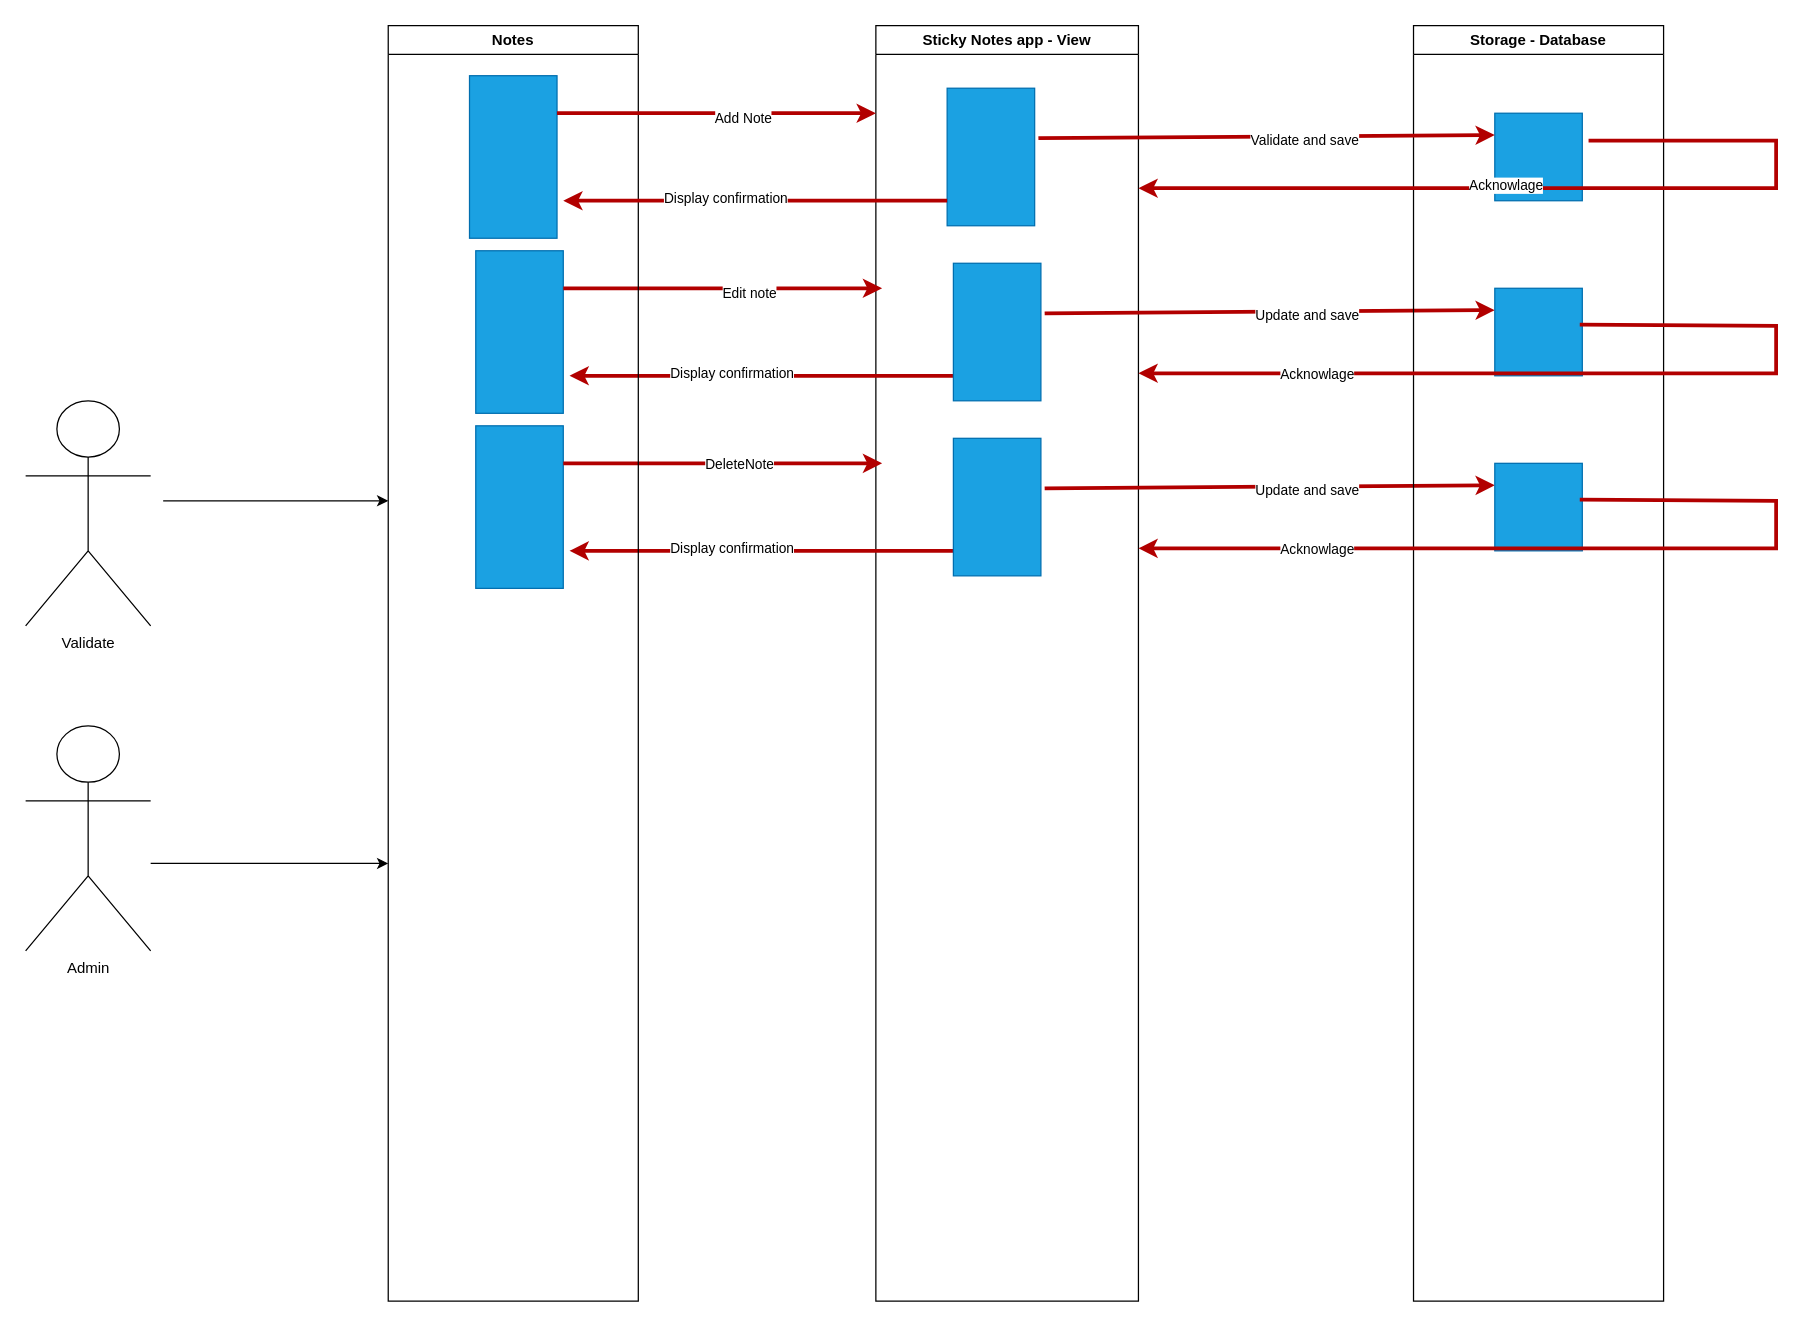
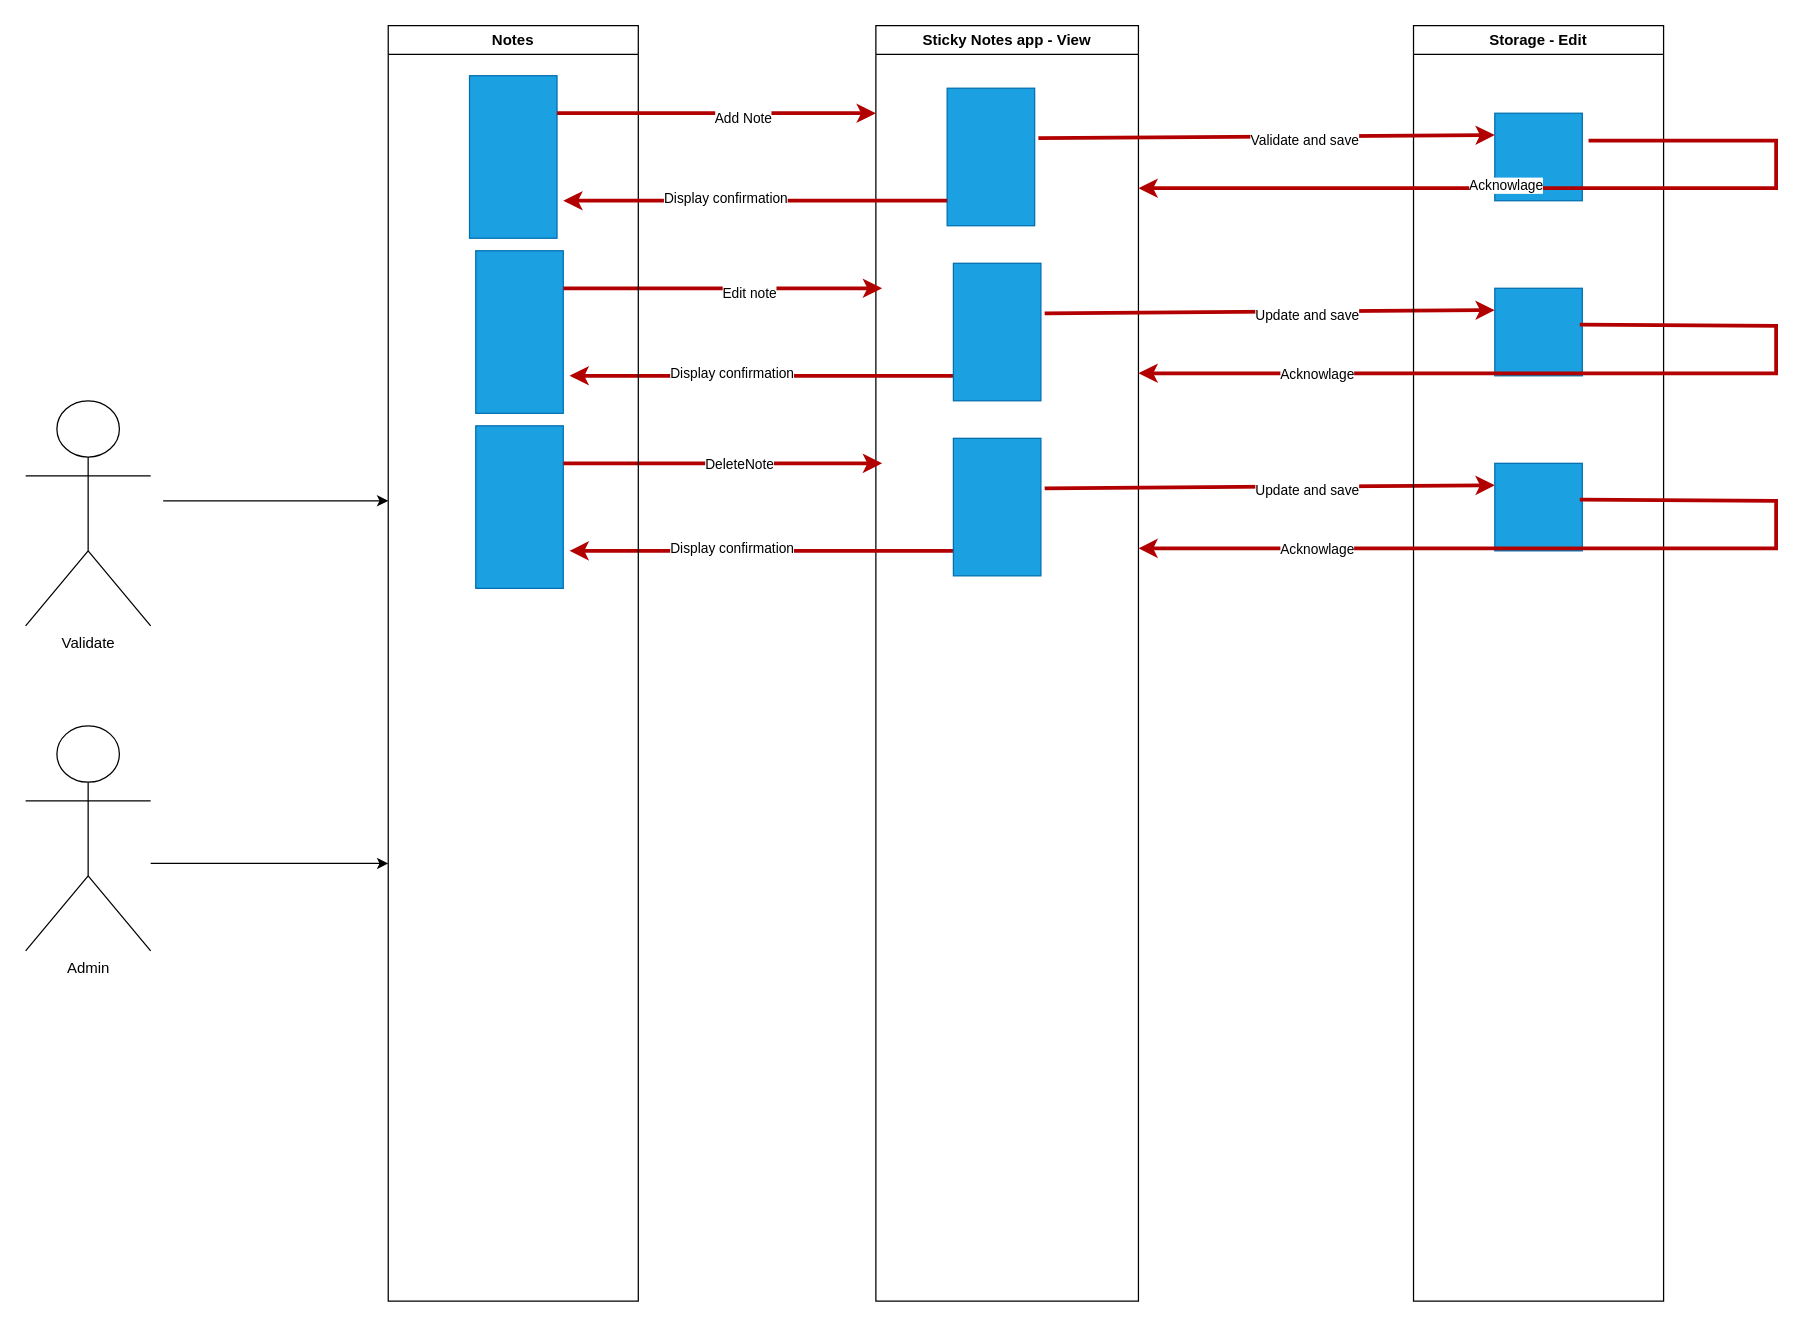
(1538, 41) -> (1538, 41)
